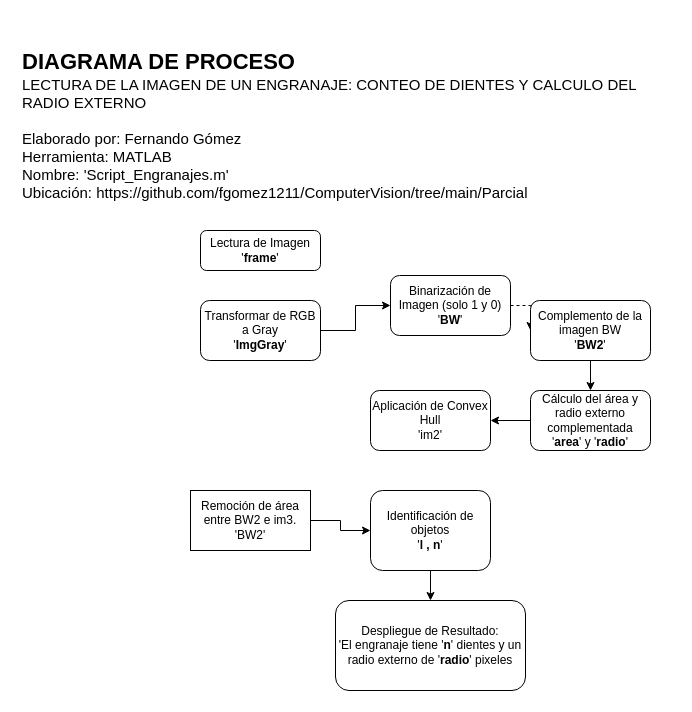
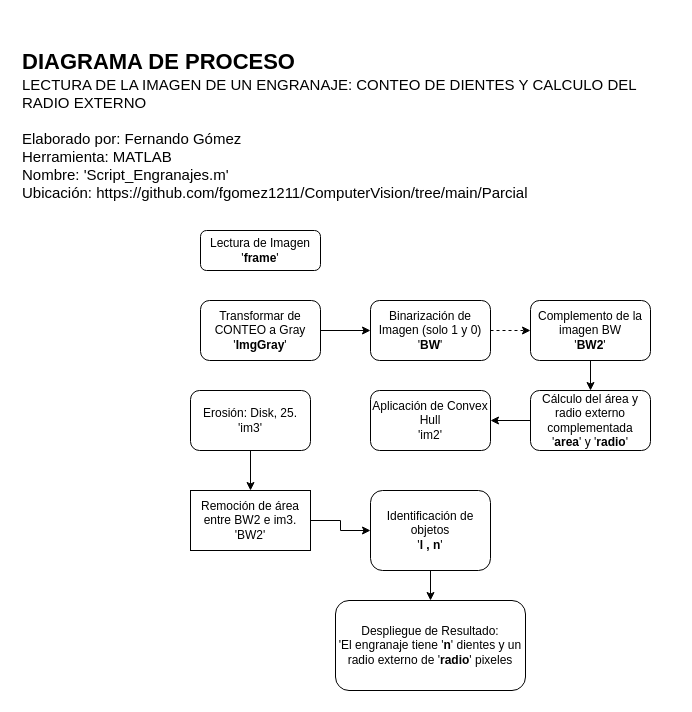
(451, 306) -> (431, 331)
(261, 331) -> (261, 331)
none -> (251, 421)
none -> (251, 467)
